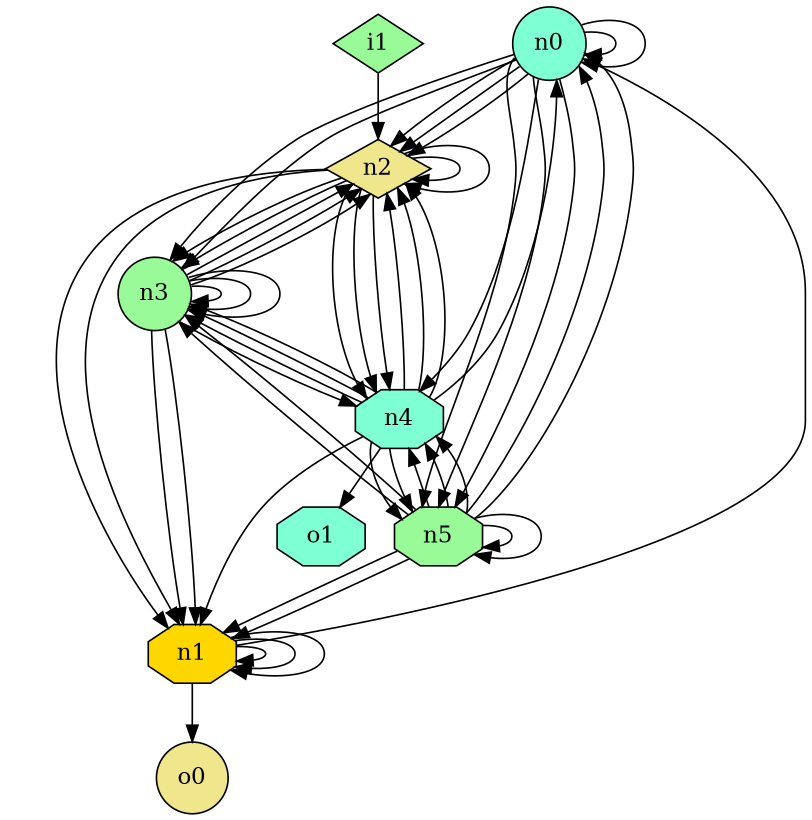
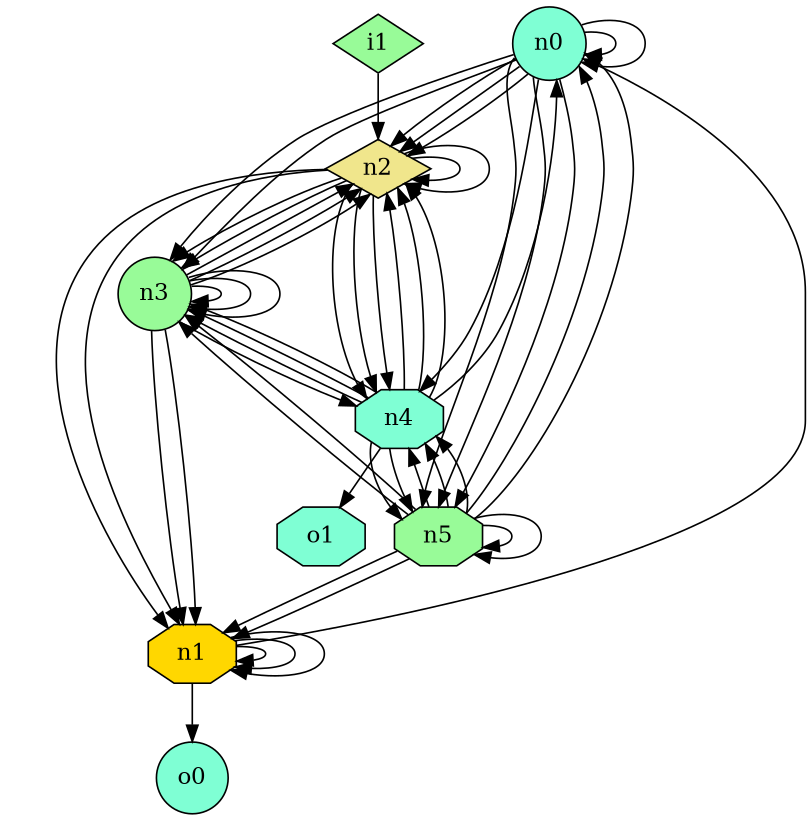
(265, 505) -> none
(192, 778) -> (192, 778)
